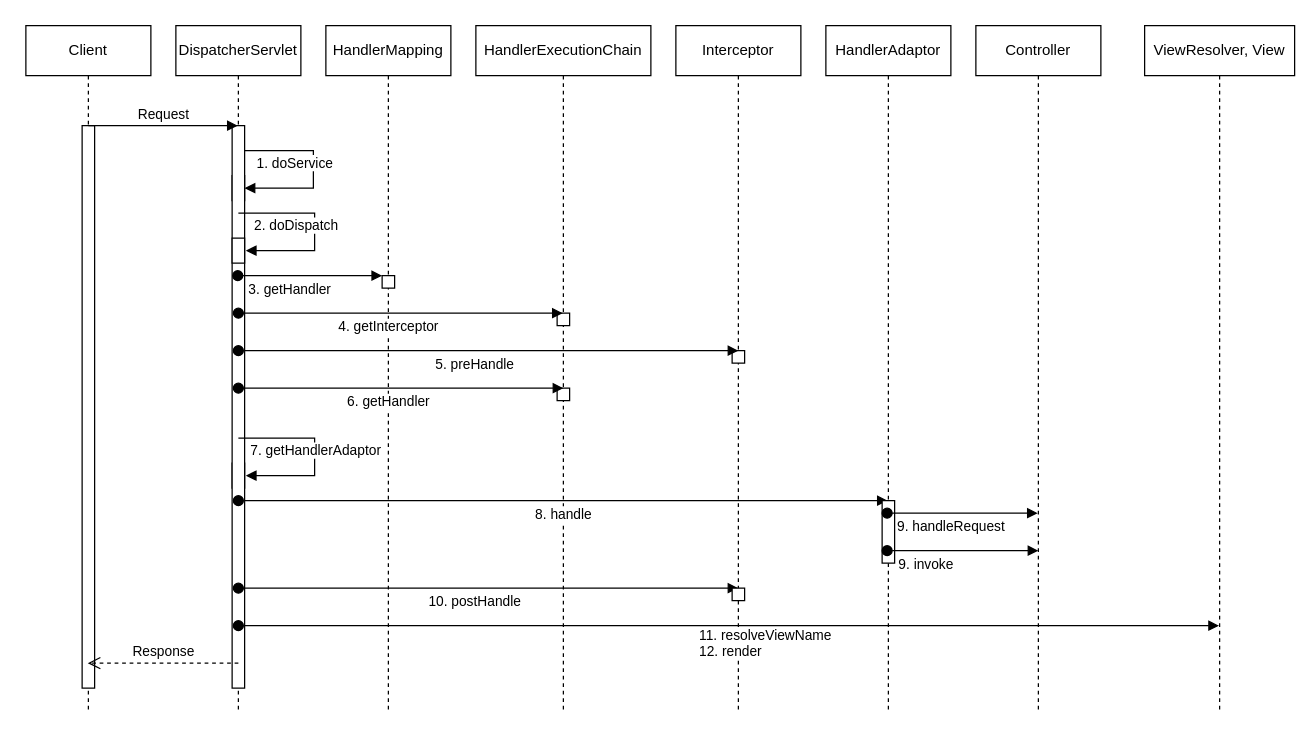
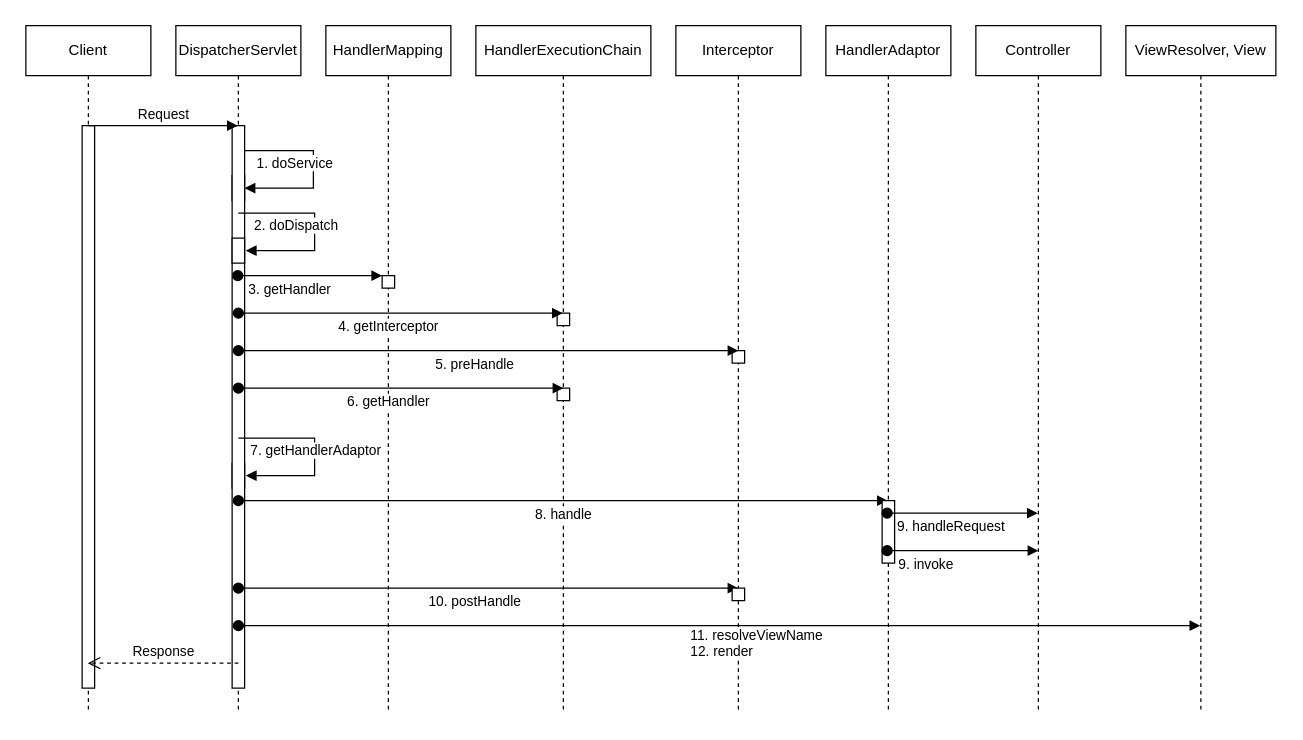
(1219, 369) -> (1201, 369)
